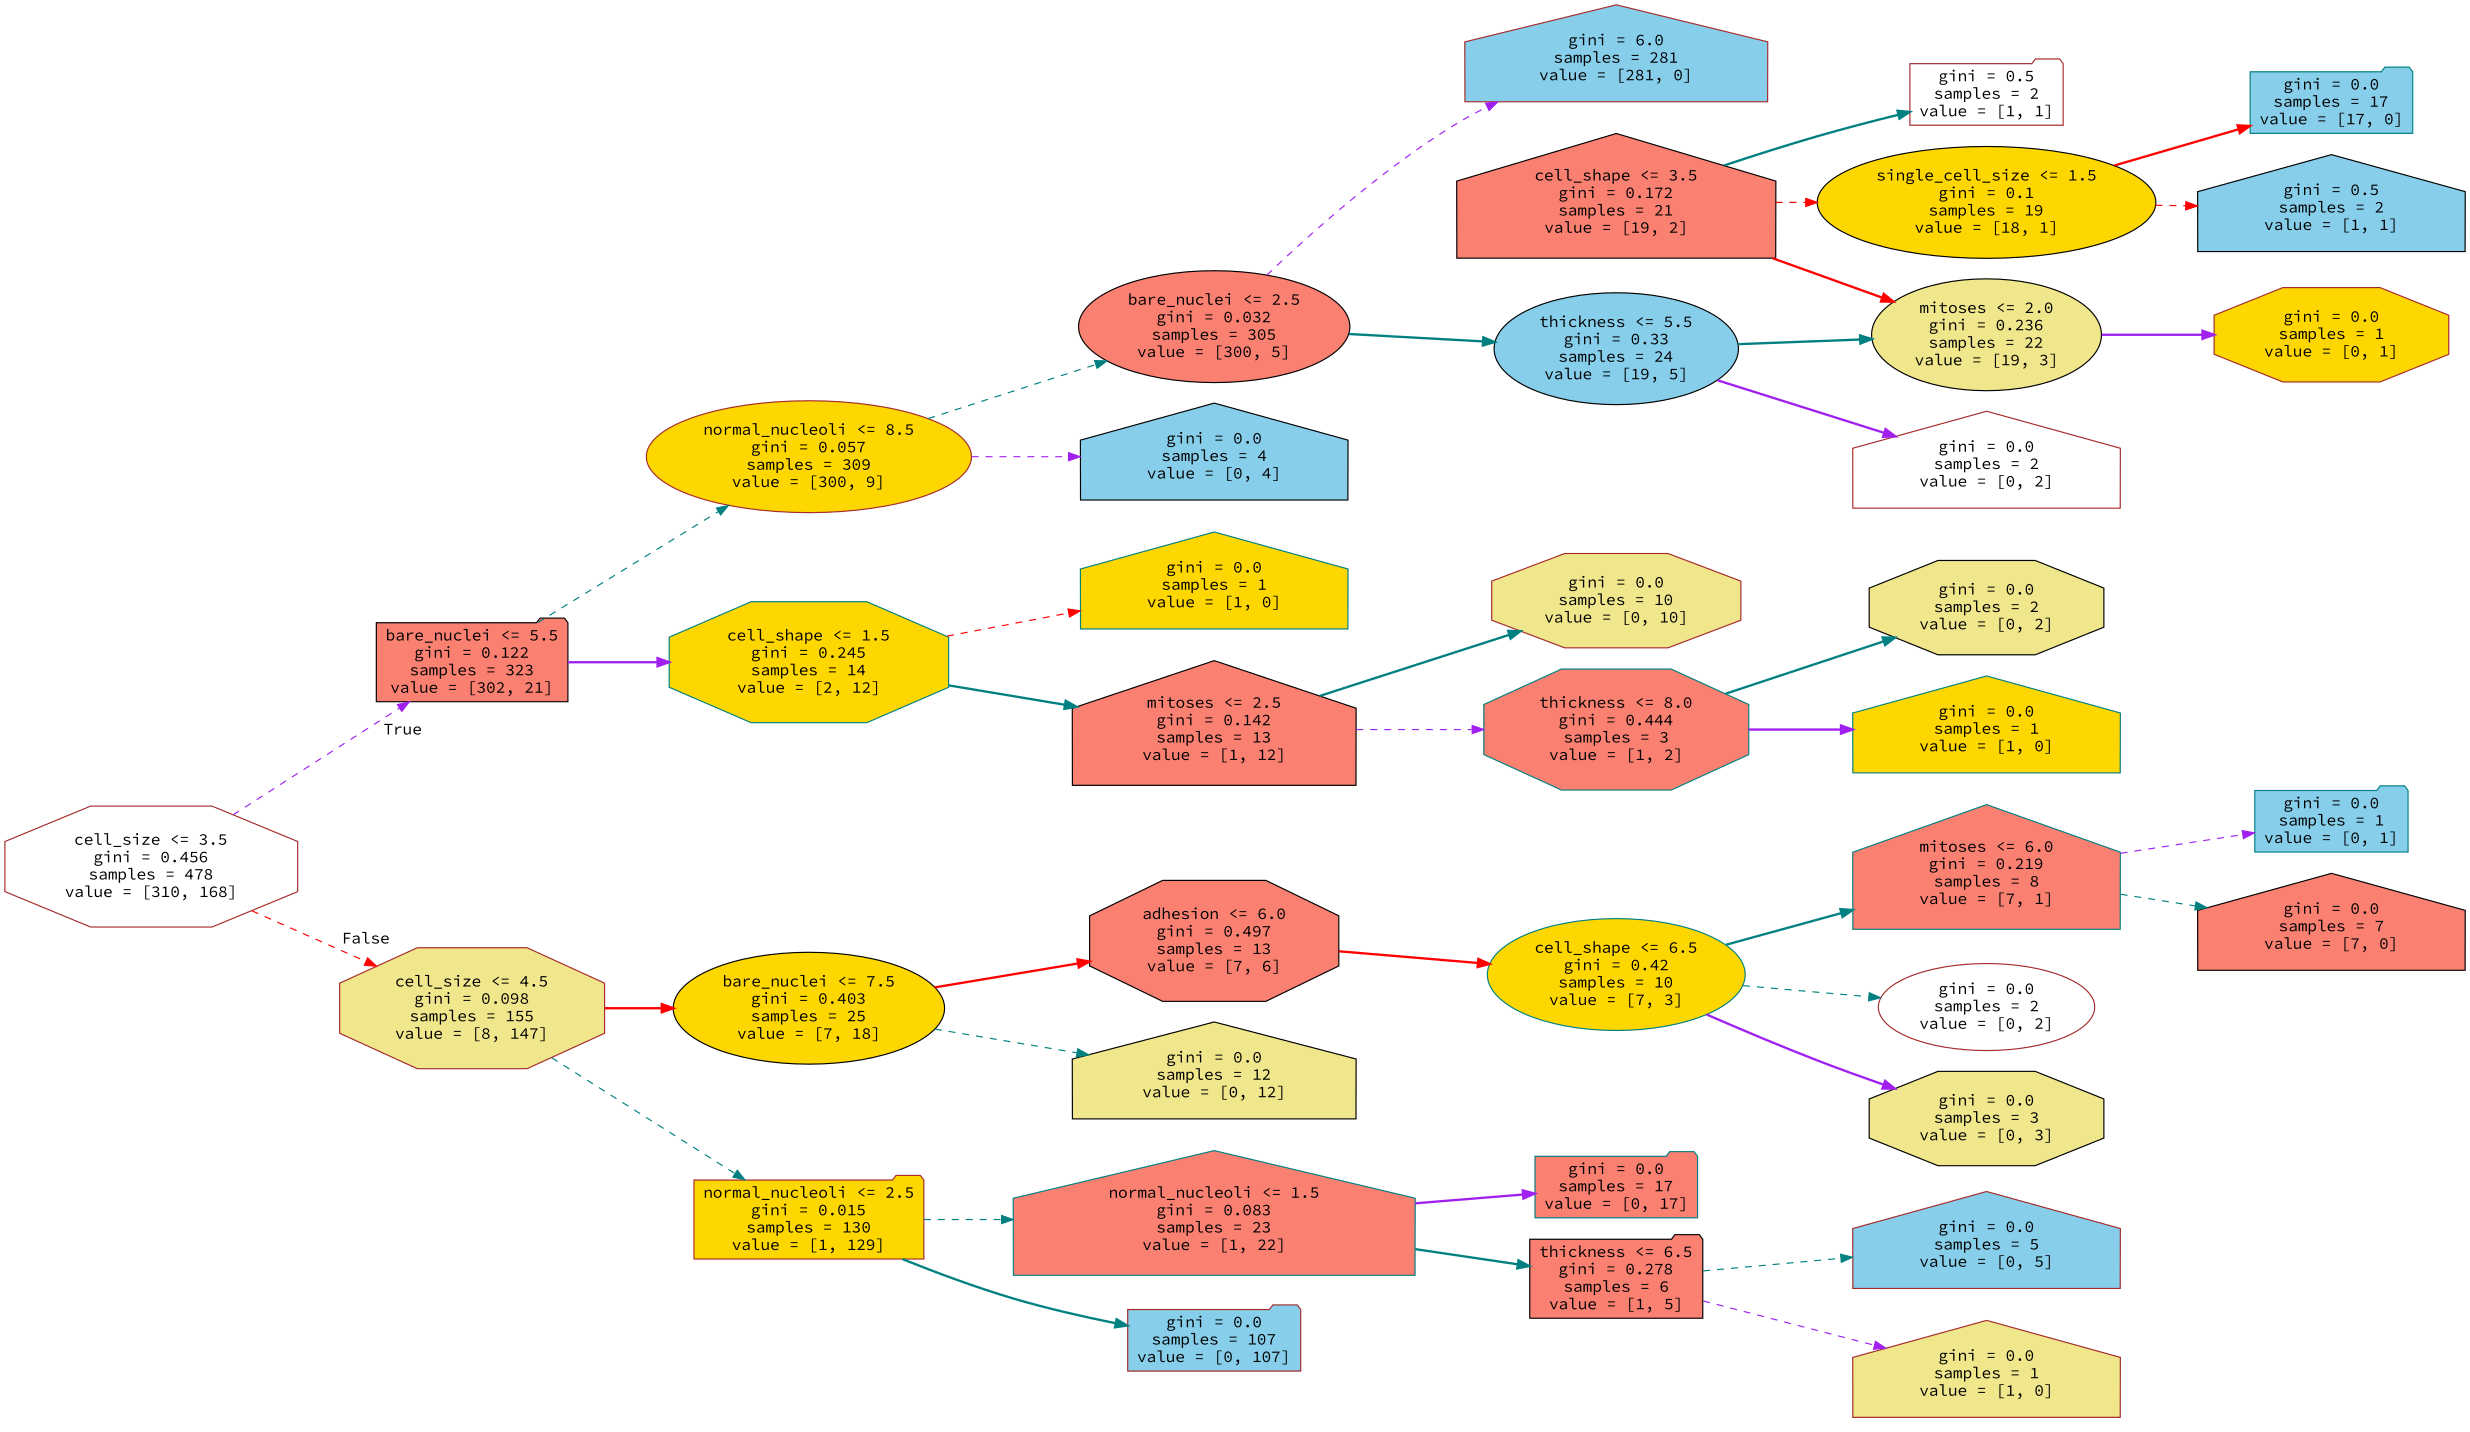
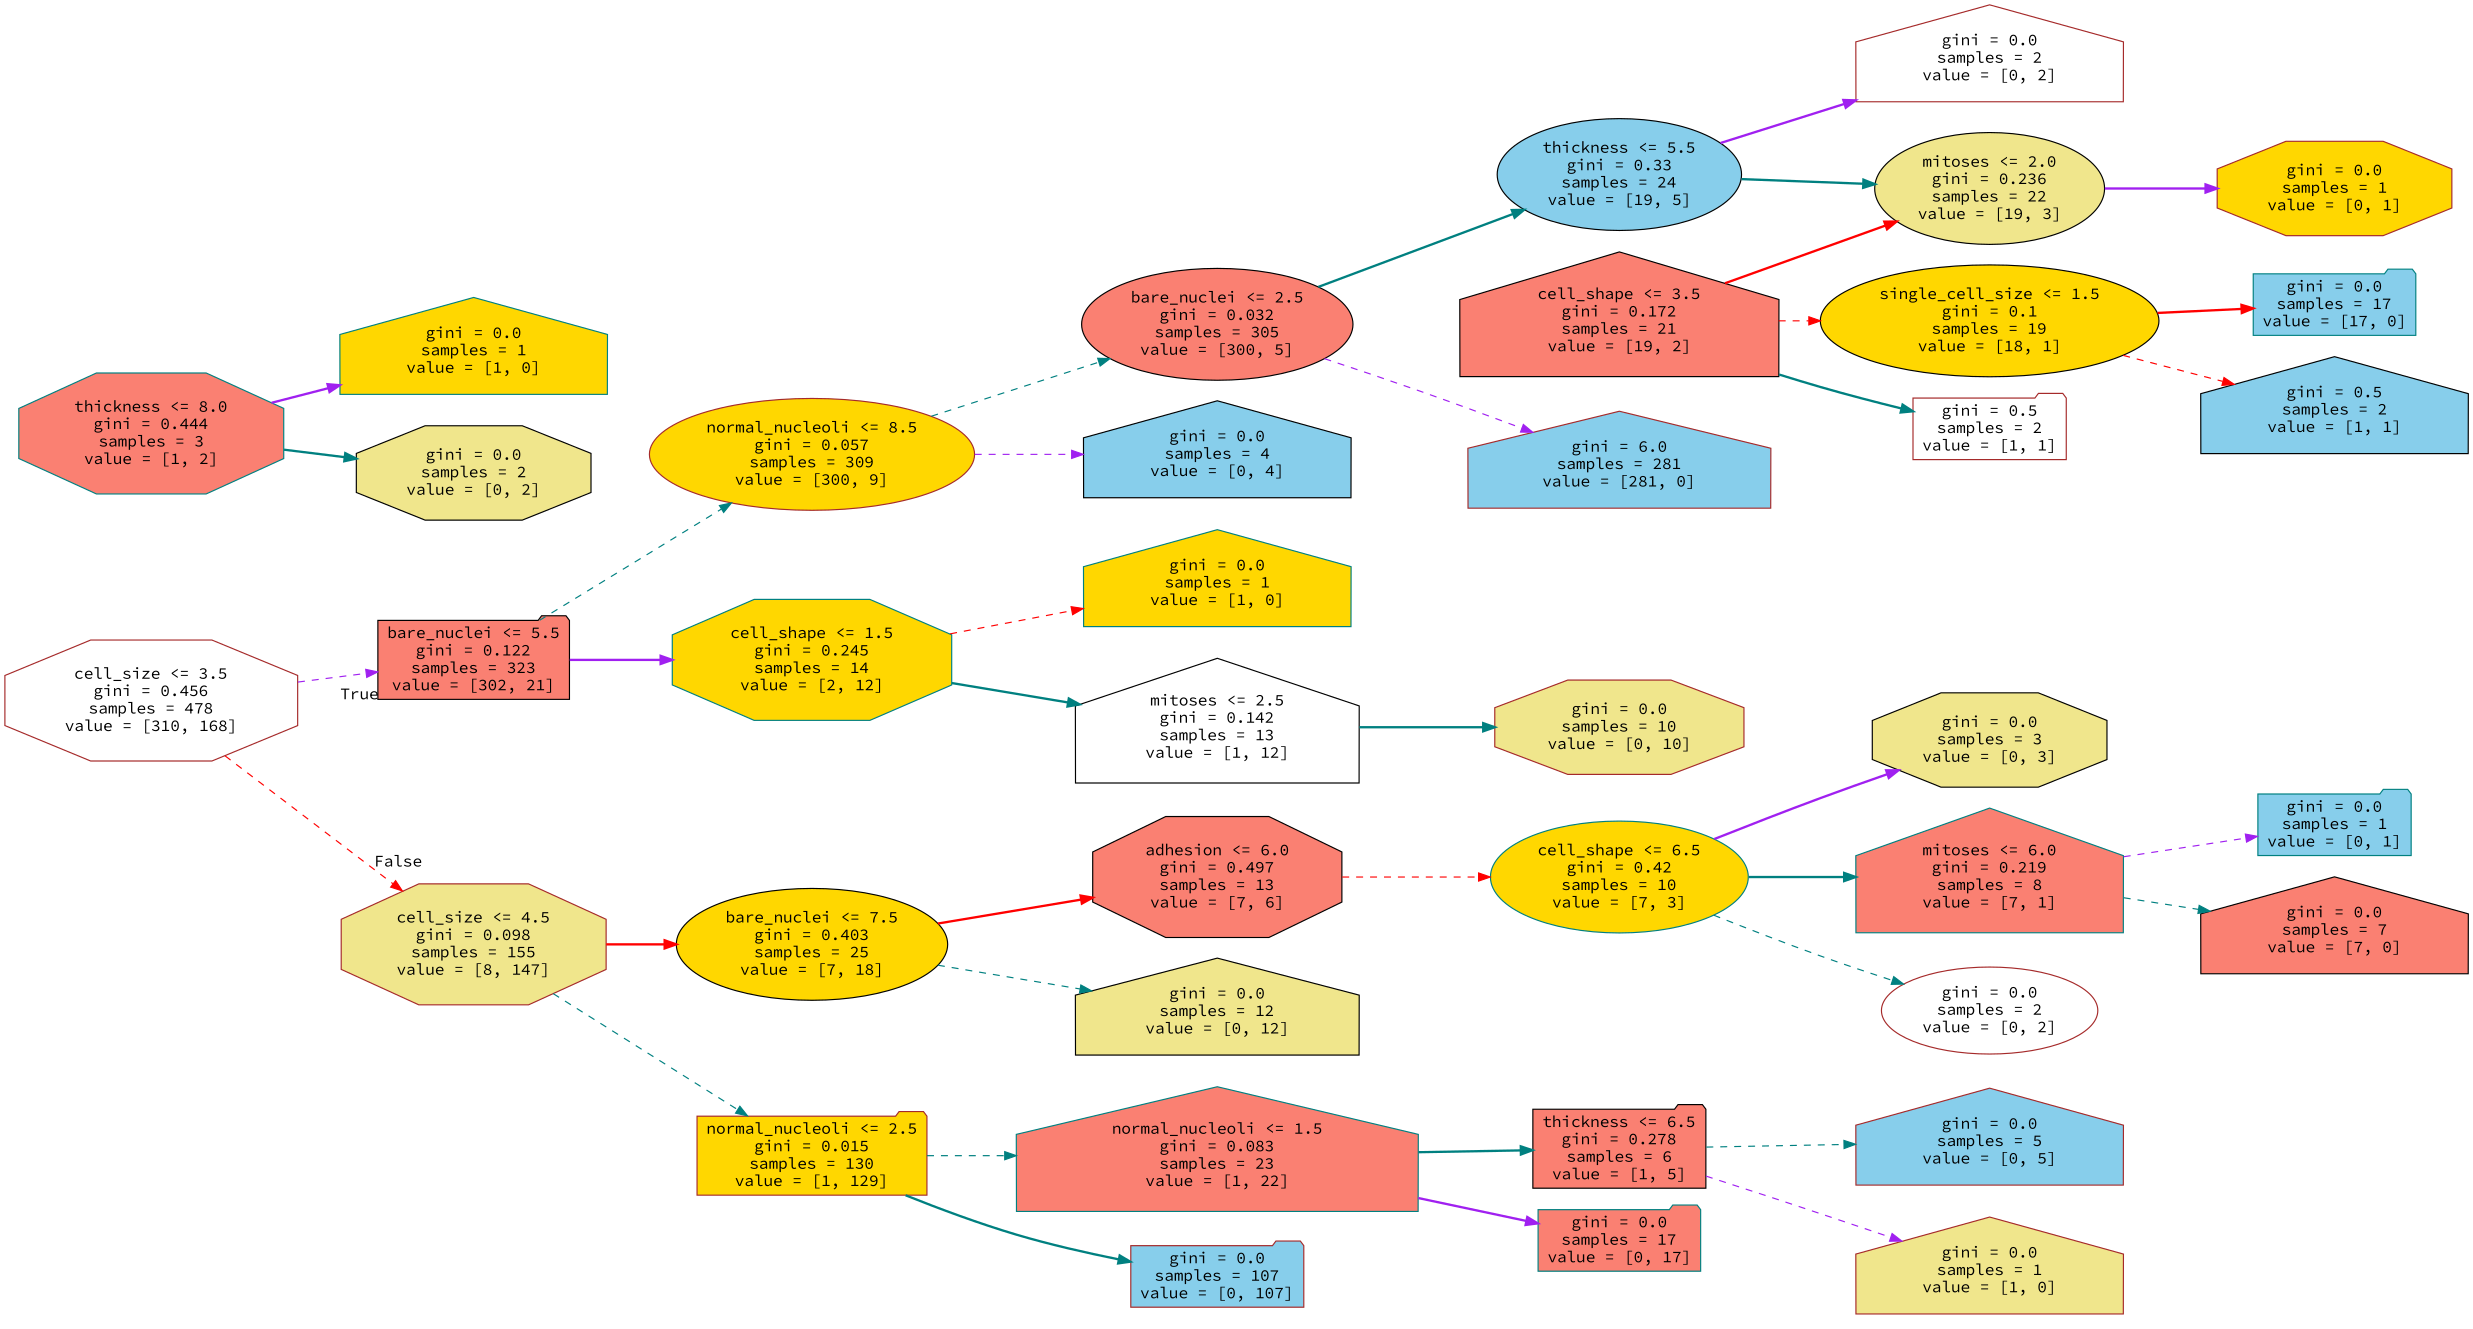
(1214, 730) -> (1217, 727)
(1414, 730) -> none
(1408, 957) -> (1410, 877)
